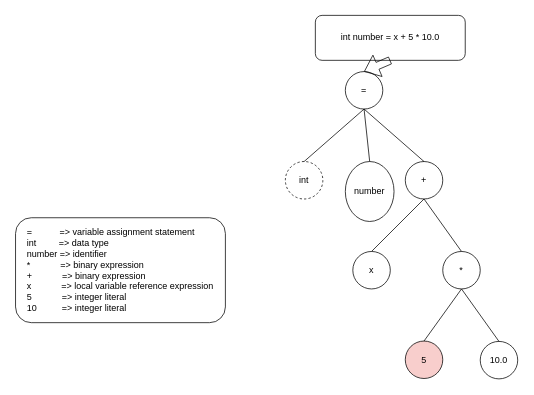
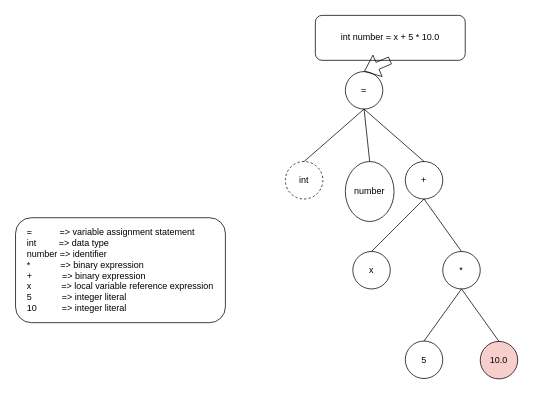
(424, 360) -> (424, 360)
(499, 360) -> (499, 360)
